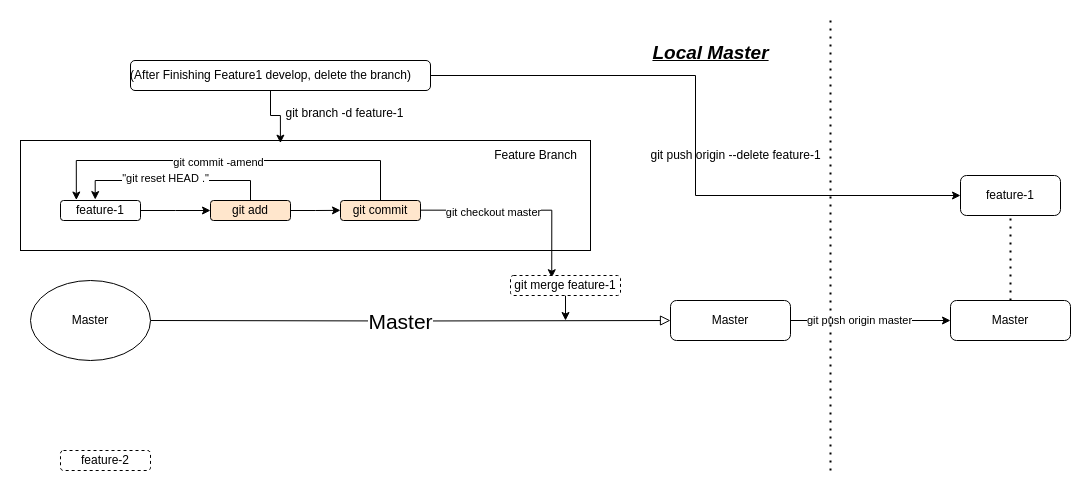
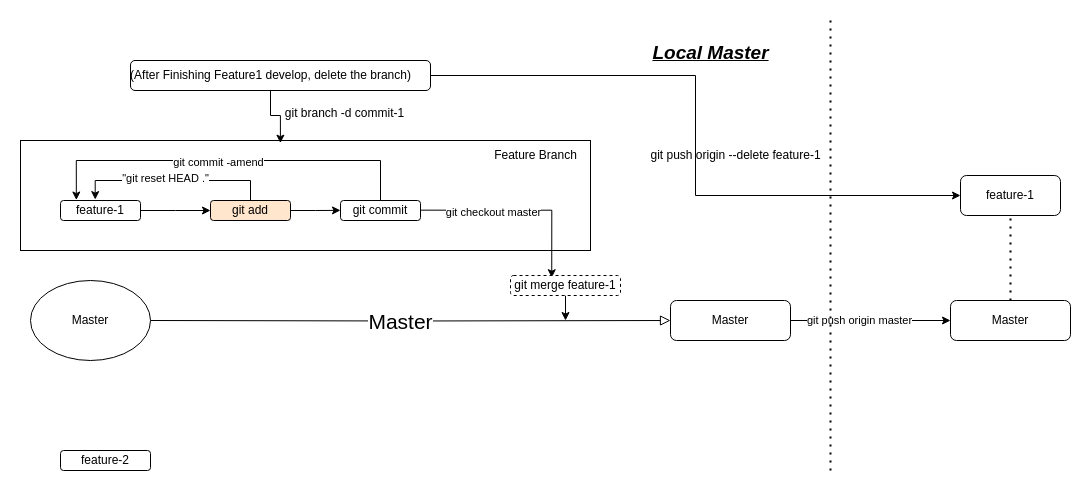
(345, 114) -> (345, 114)
(381, 211) -> (381, 211)
(106, 461) -> (106, 461)
